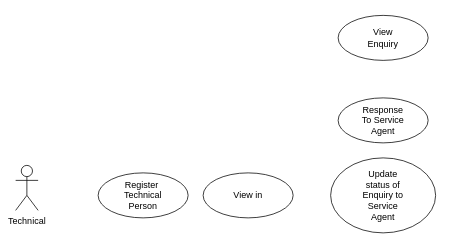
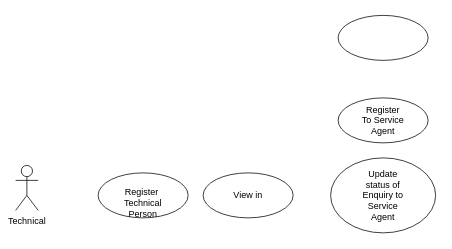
(383, 38) -> none
(383, 120) -> (383, 120)
(143, 195) -> (143, 203)
